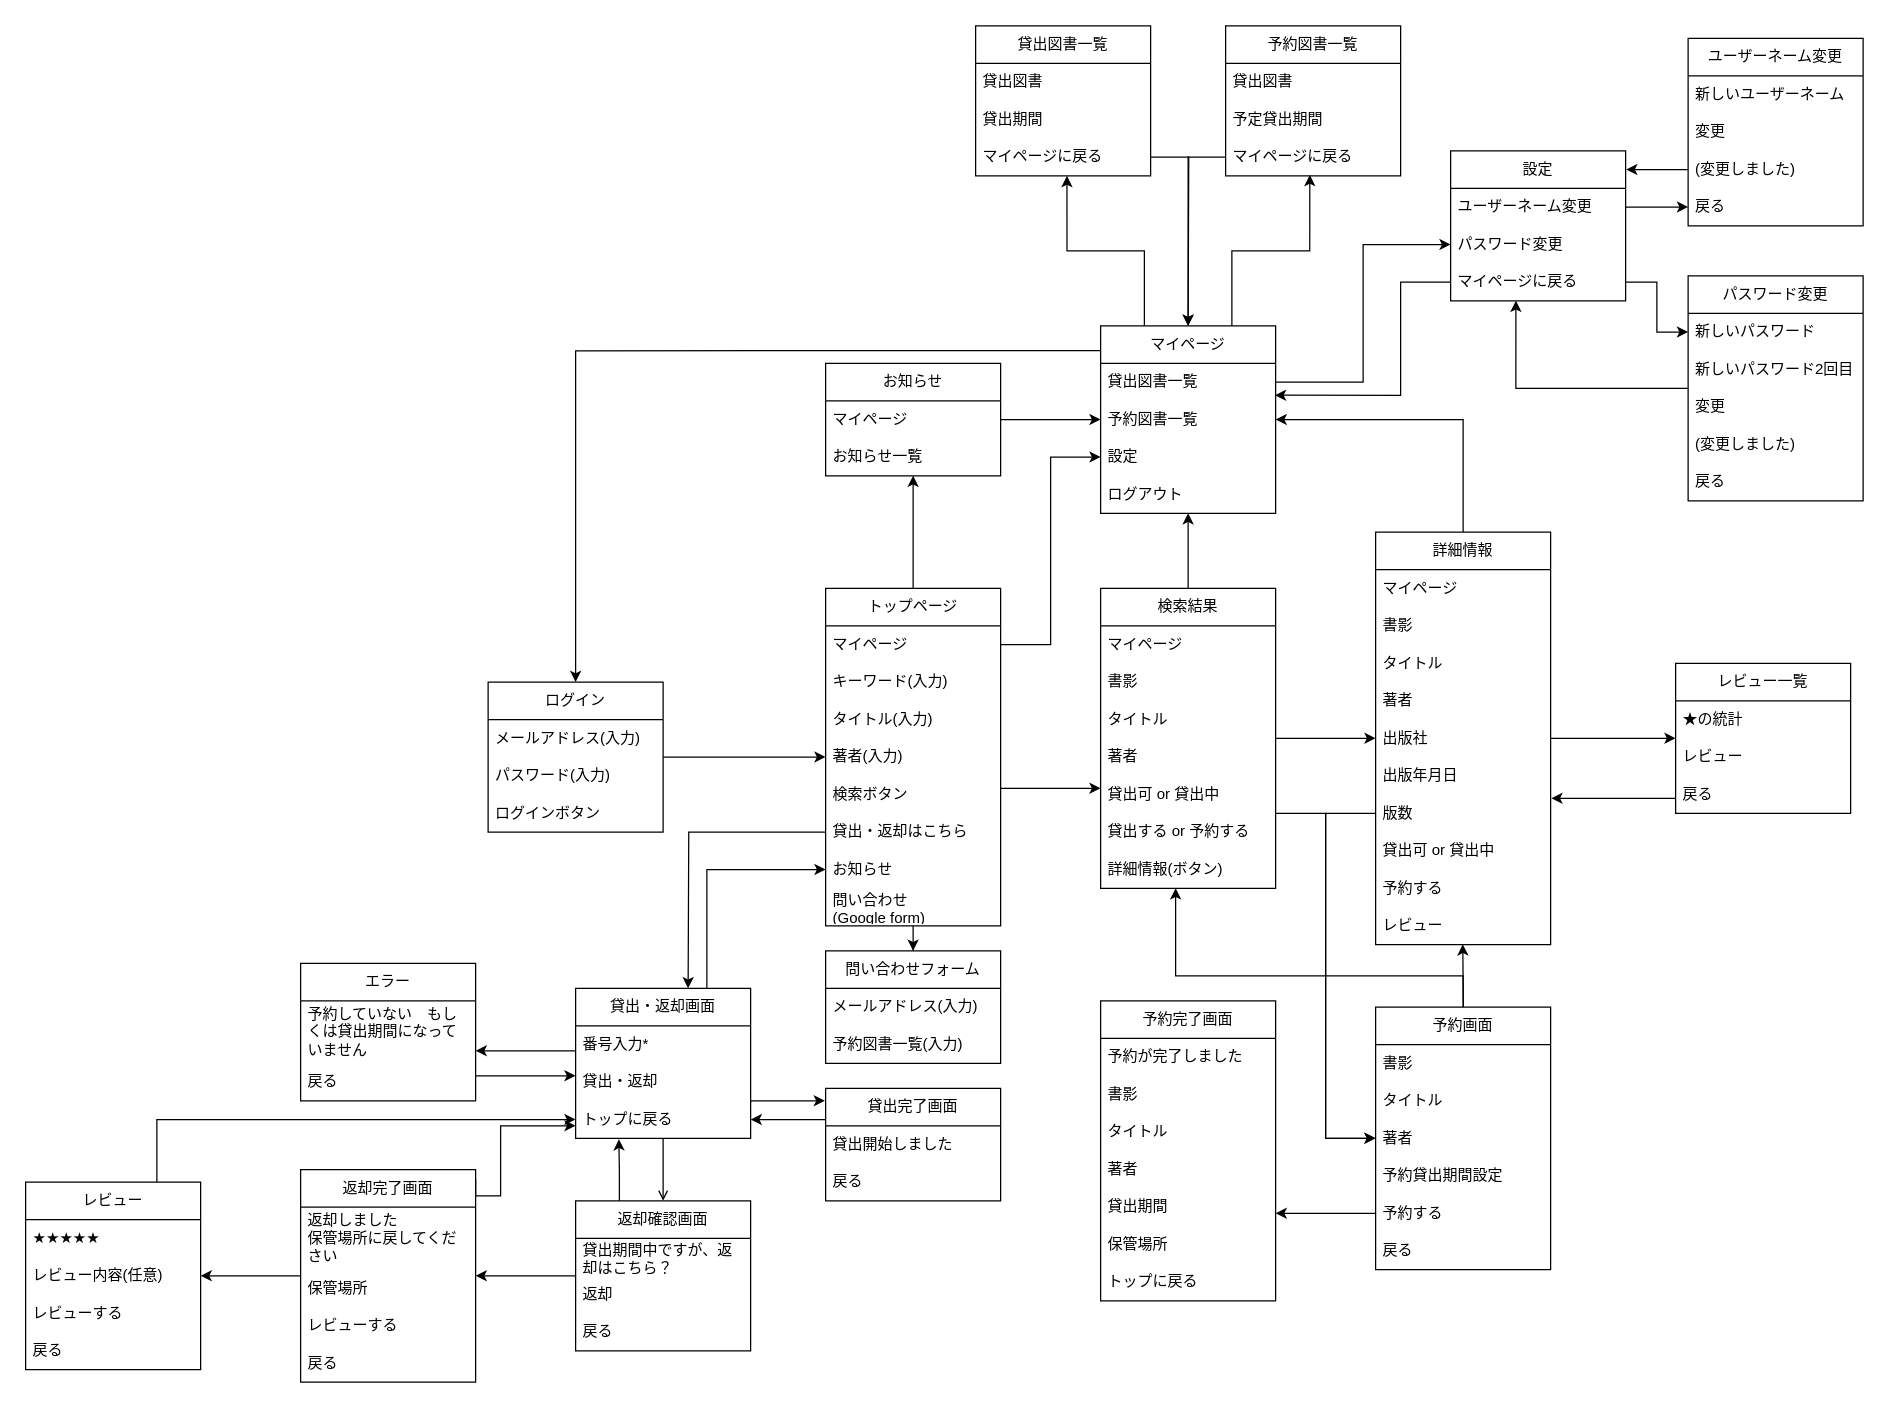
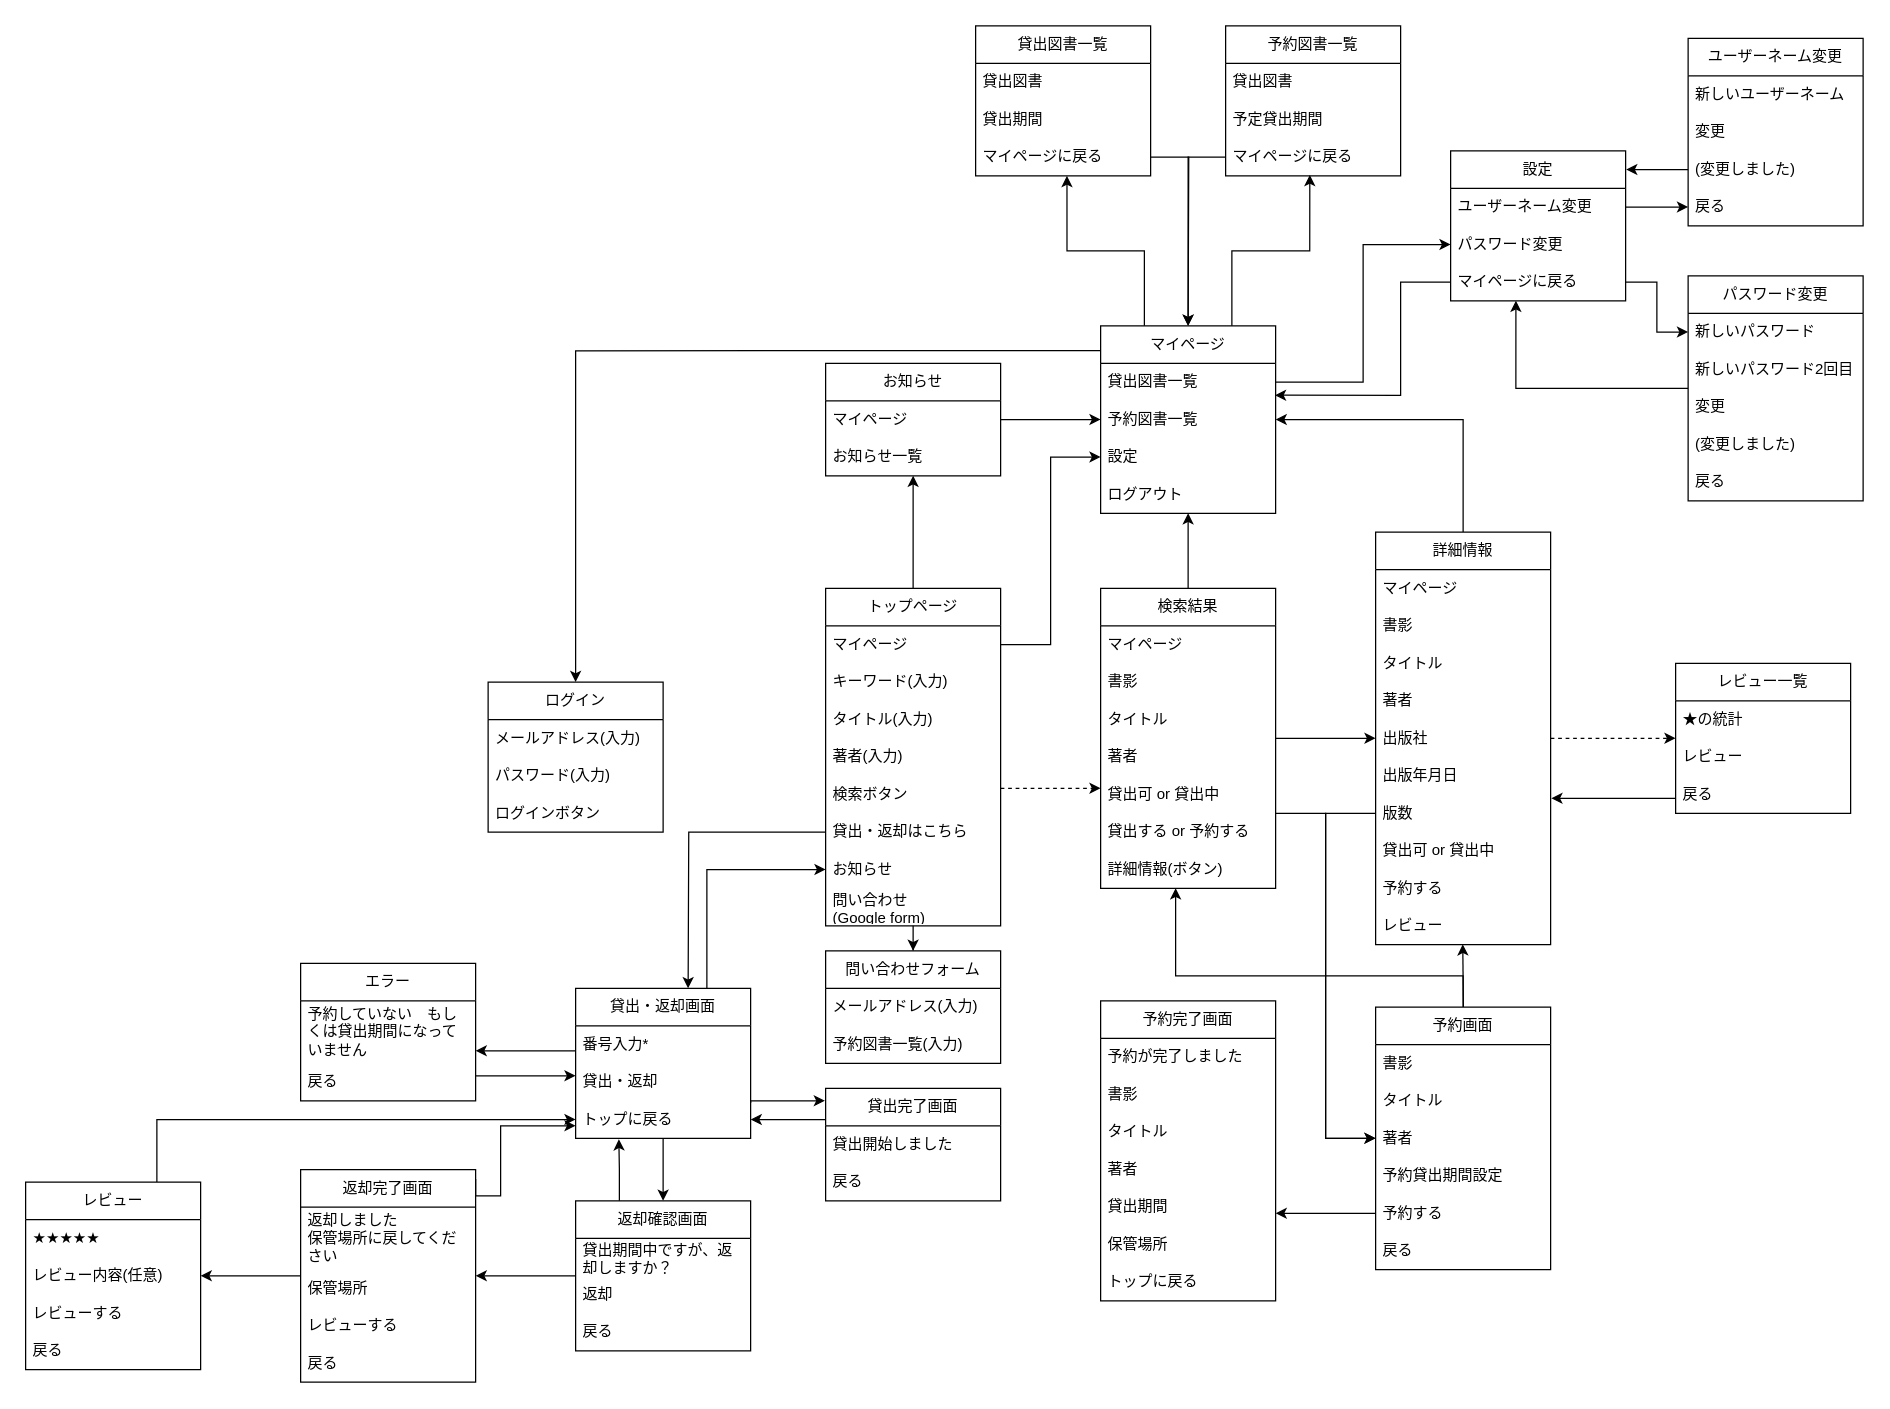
(1608, 738) -> (1608, 738)
(741, 757) -> none
(1047, 788) -> (1047, 788)
(663, 1192) -> (663, 1191)
(664, 1257) -> (664, 1257)
